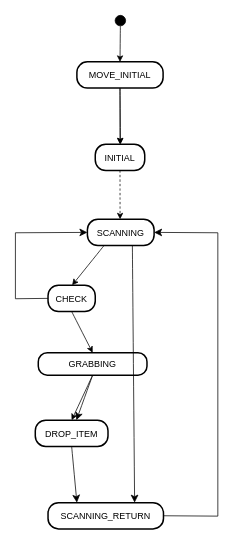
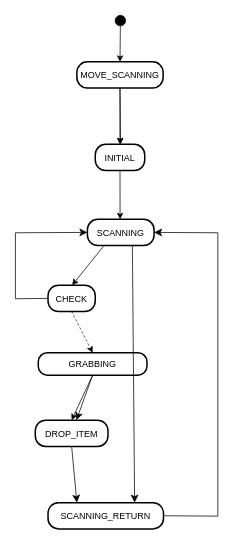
(120, 75) -> (120, 75)
(120, 193) -> (120, 193)
(81, 330) -> (81, 330)
